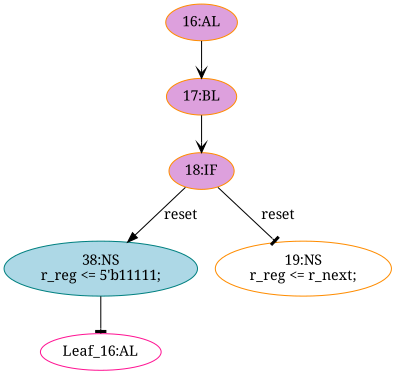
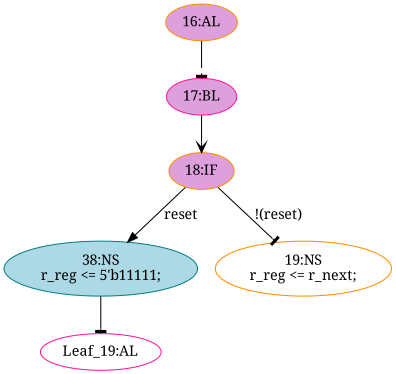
(202, 55) -> (202, 55)
(202, 97) -> (202, 97)
(278, 215) -> (278, 215)
(101, 352) -> (101, 352)
